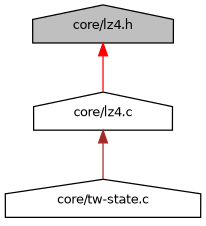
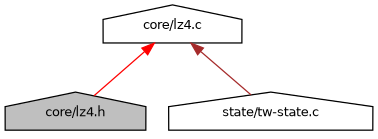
(103, 74) -> (119, 74)
(103, 200) -> (271, 113)
